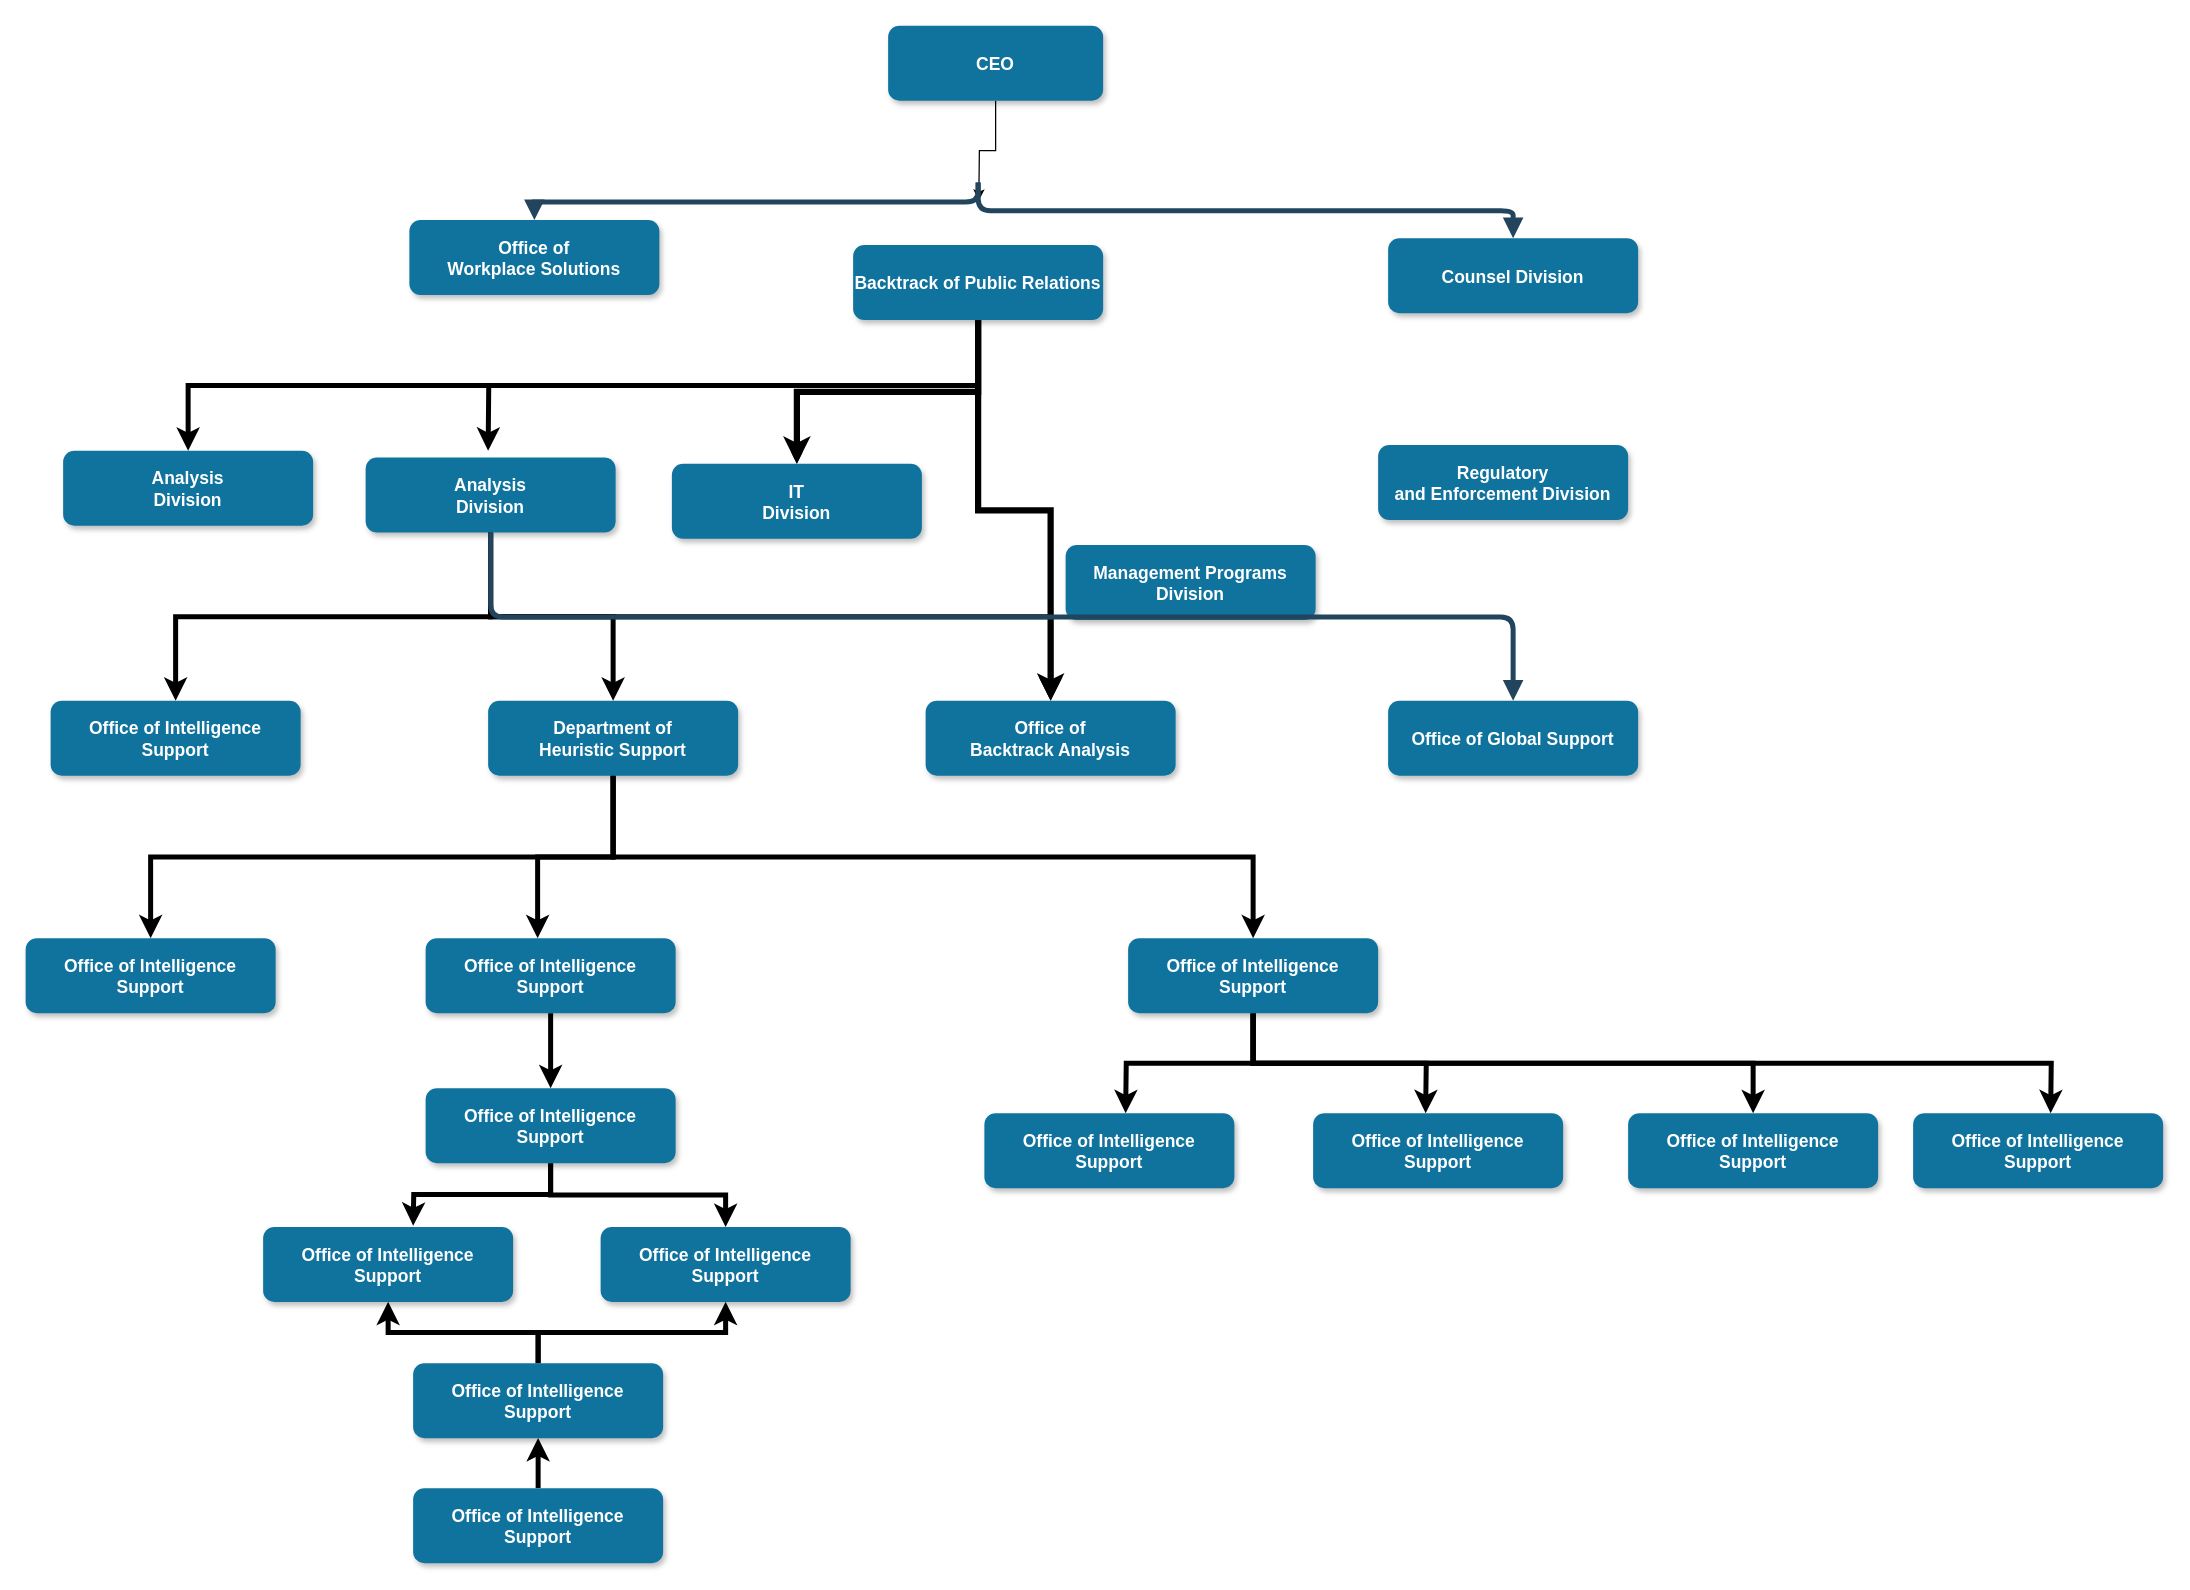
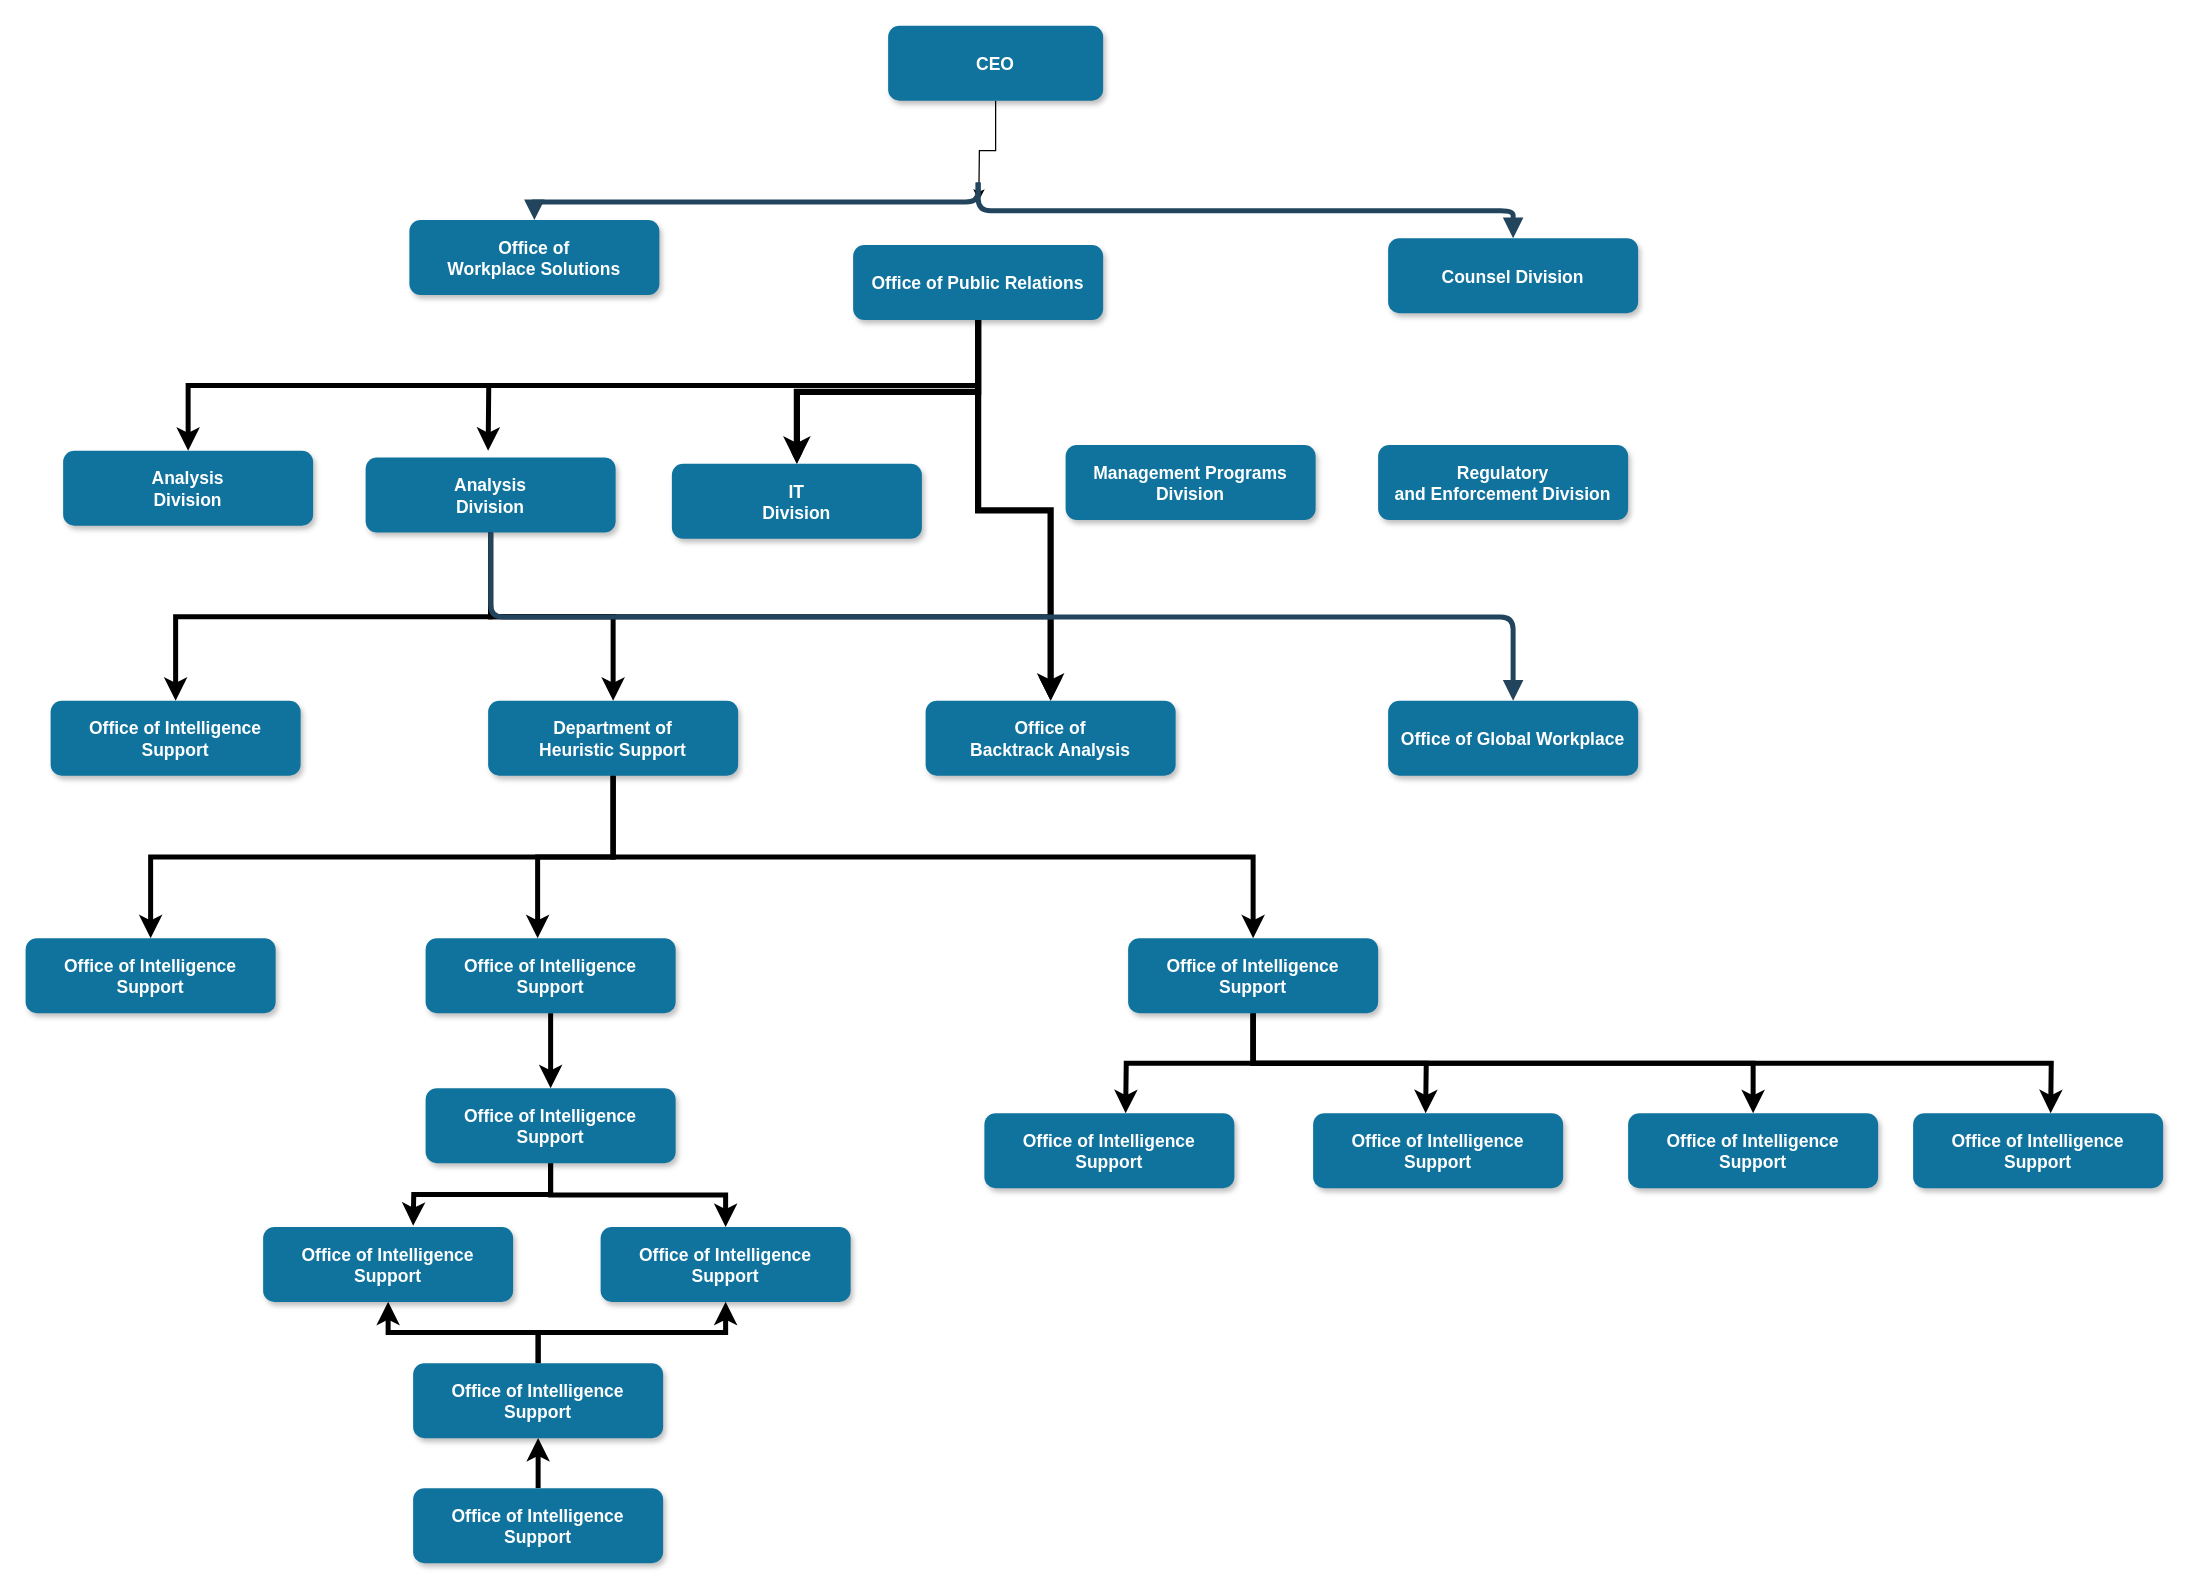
(978, 284) -> (978, 284)
(1191, 583) -> (1191, 483)
(1513, 739) -> (1513, 739)
